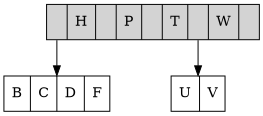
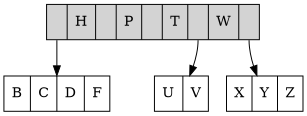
none -> (265, 94)
